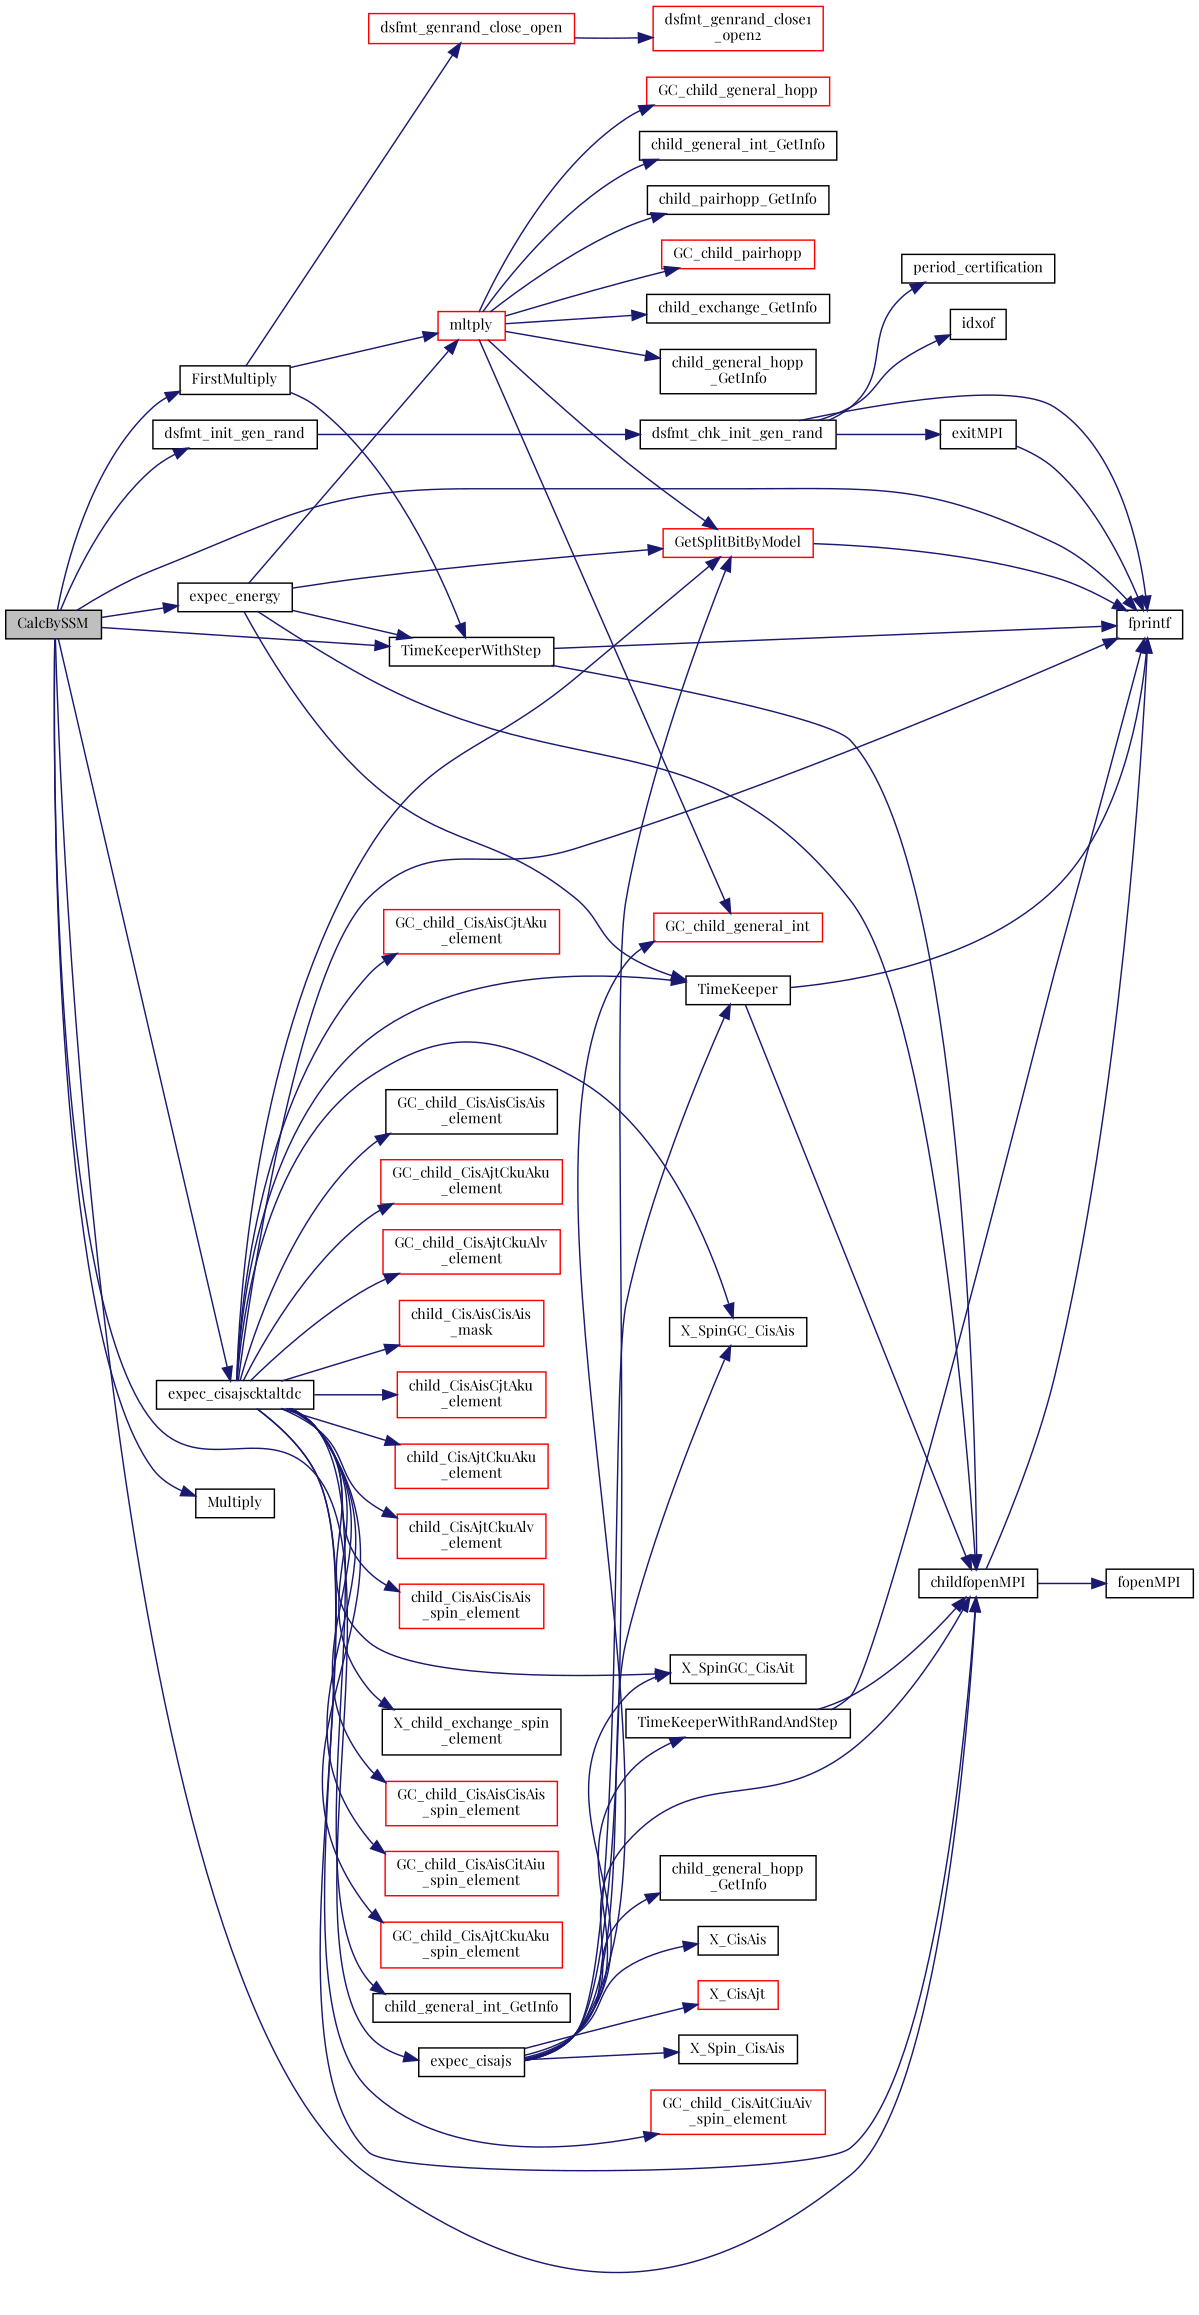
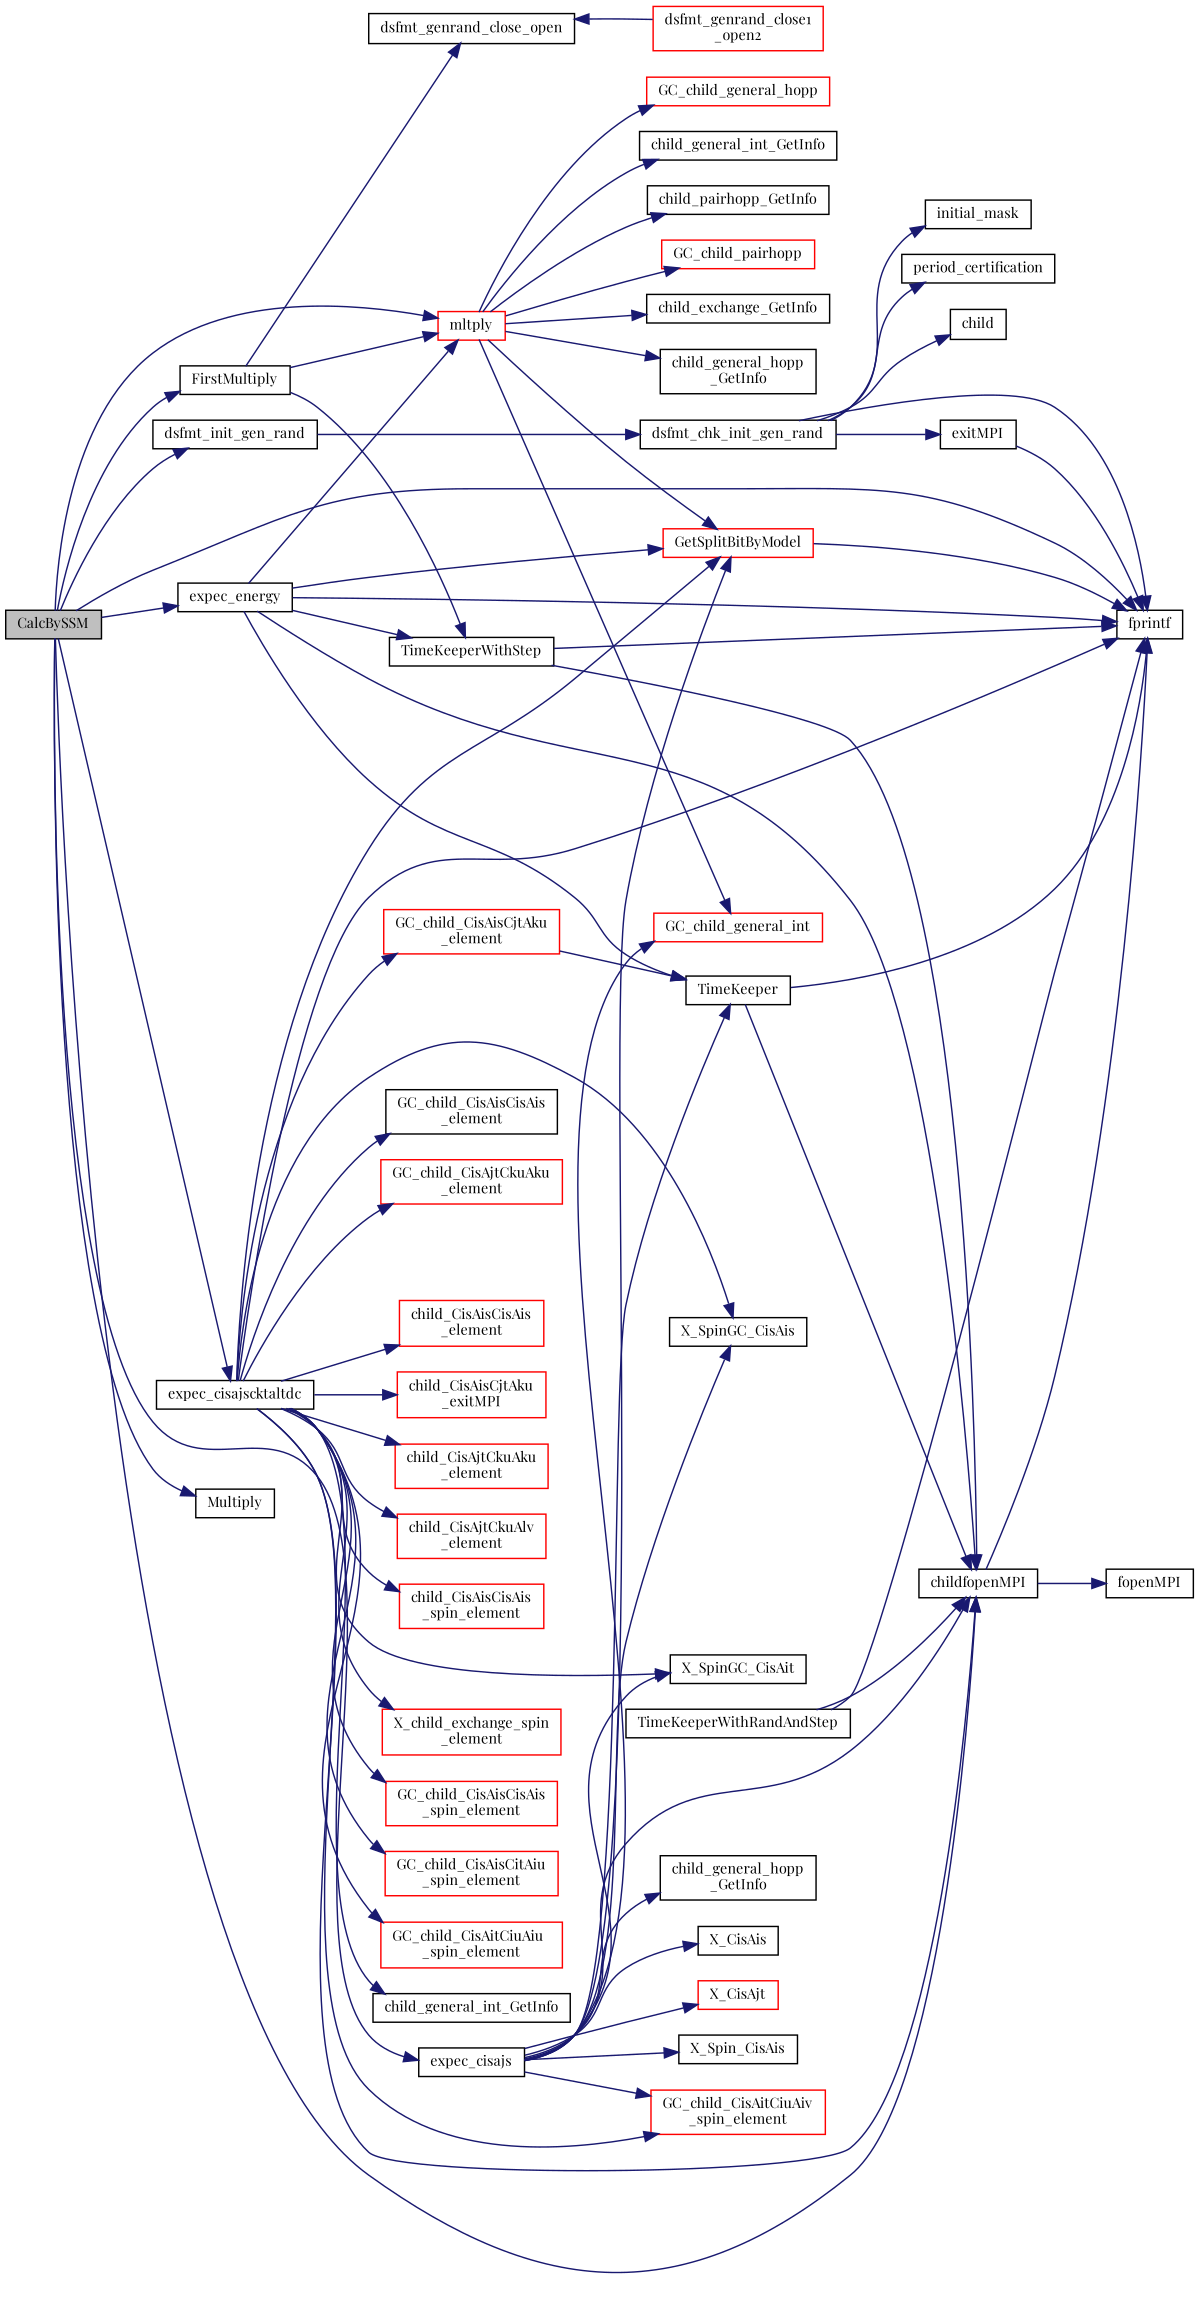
(472, 29) -> (472, 29)
(606, 38) -> (621, 19)
none -> (978, 214)
(978, 324) -> (978, 324)
none -> (698, 605)
(238, 636) -> (152, 354)
(347, 1060) -> (613, 963)
(472, 1252) -> none
(472, 1323) -> (472, 1323)
(472, 1395) -> (472, 1395)
(472, 1732) -> (472, 1732)
(603, 1907) -> (580, 2083)
(472, 1945) -> (472, 1945)
